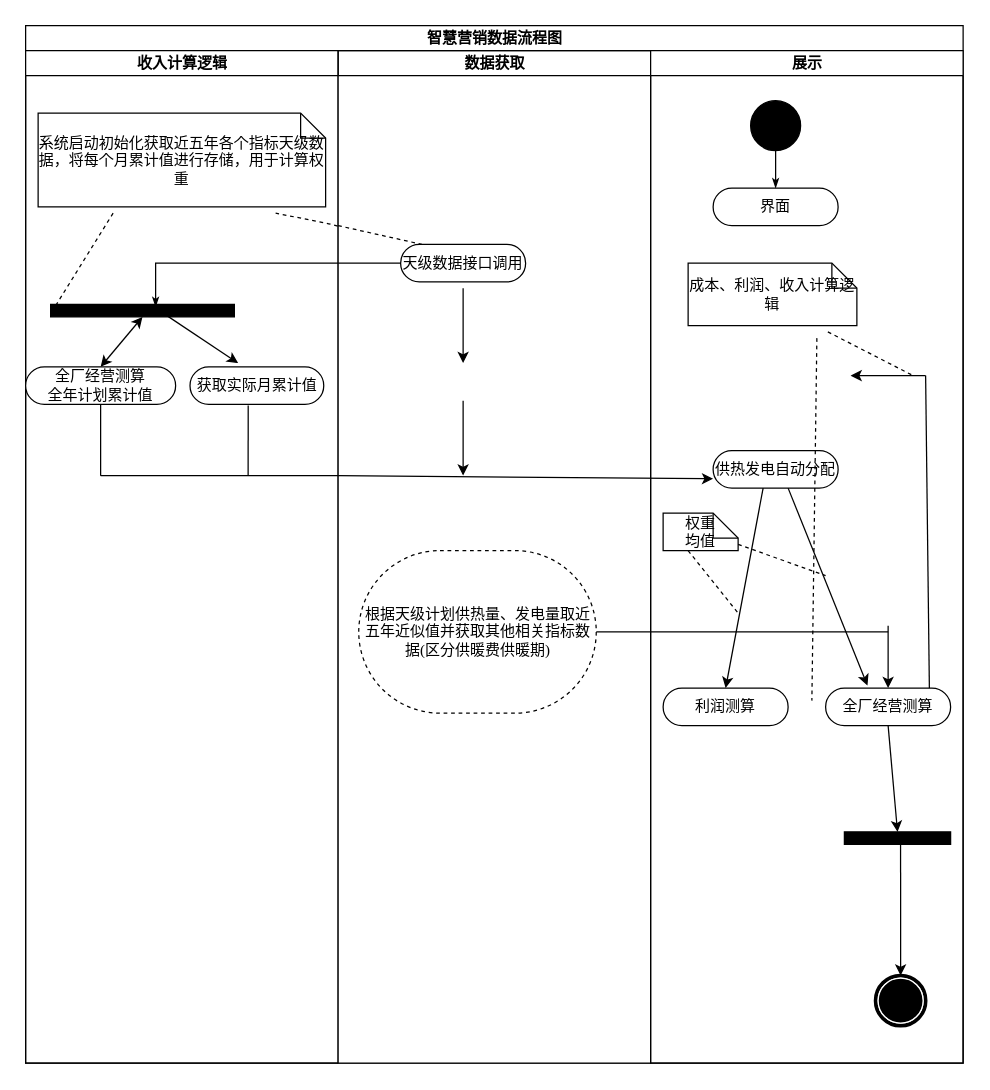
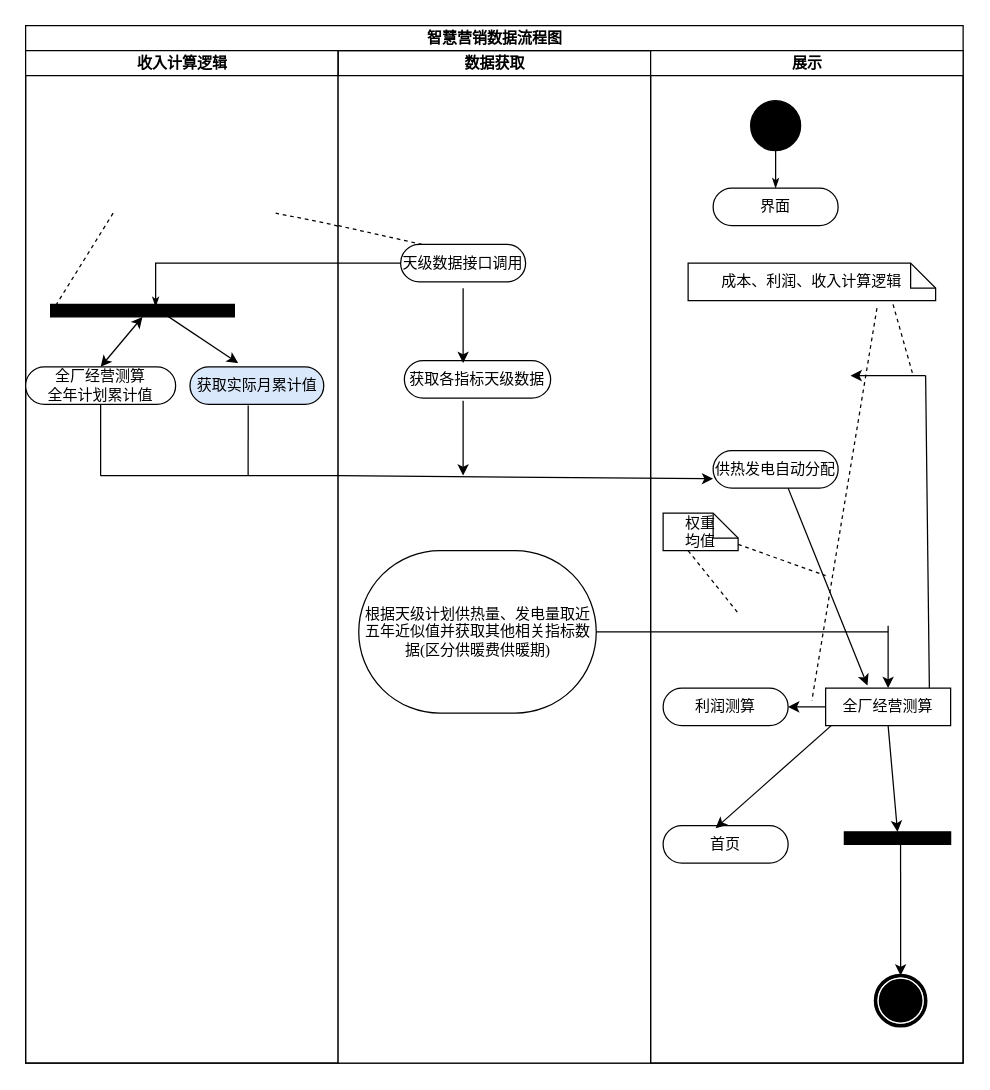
(182, 160) -> none
(773, 294) -> (812, 282)
none -> (478, 379)
(257, 386) -> (257, 386)
(745, 584) -> none
(478, 632) -> (478, 632)
none -> (811, 707)
(888, 707) -> (888, 707)
none -> (776, 774)
none -> (726, 844)
